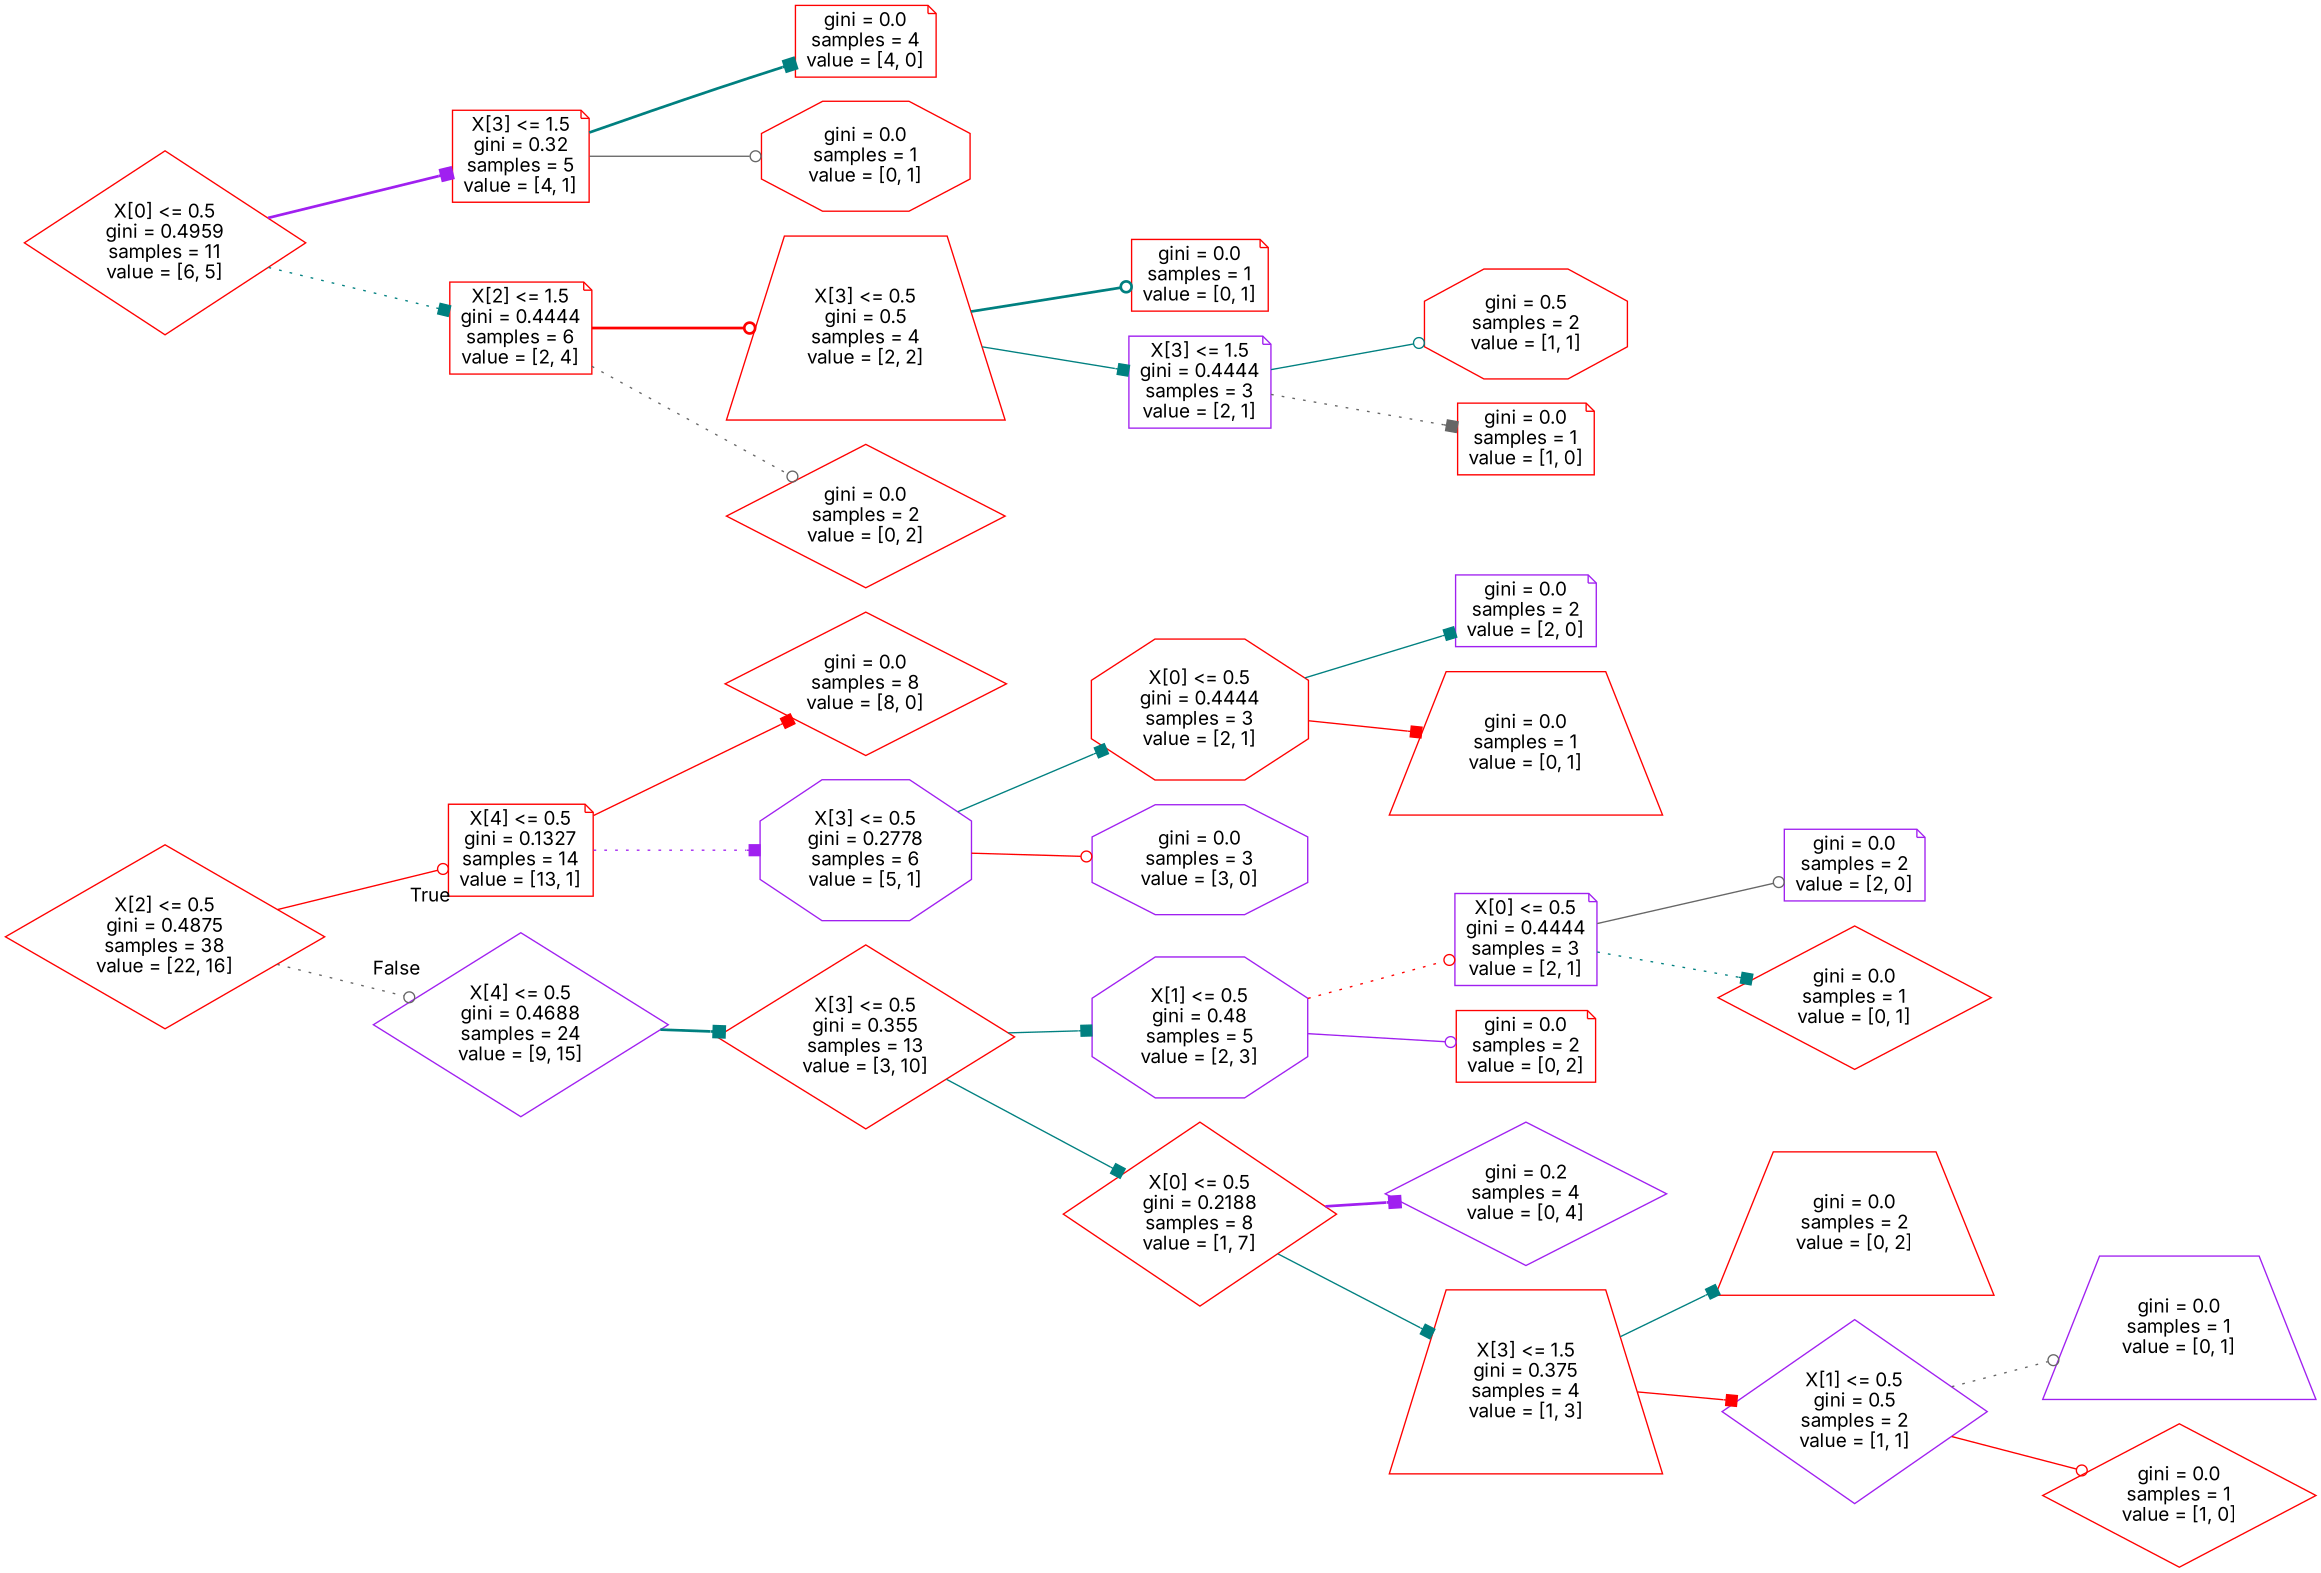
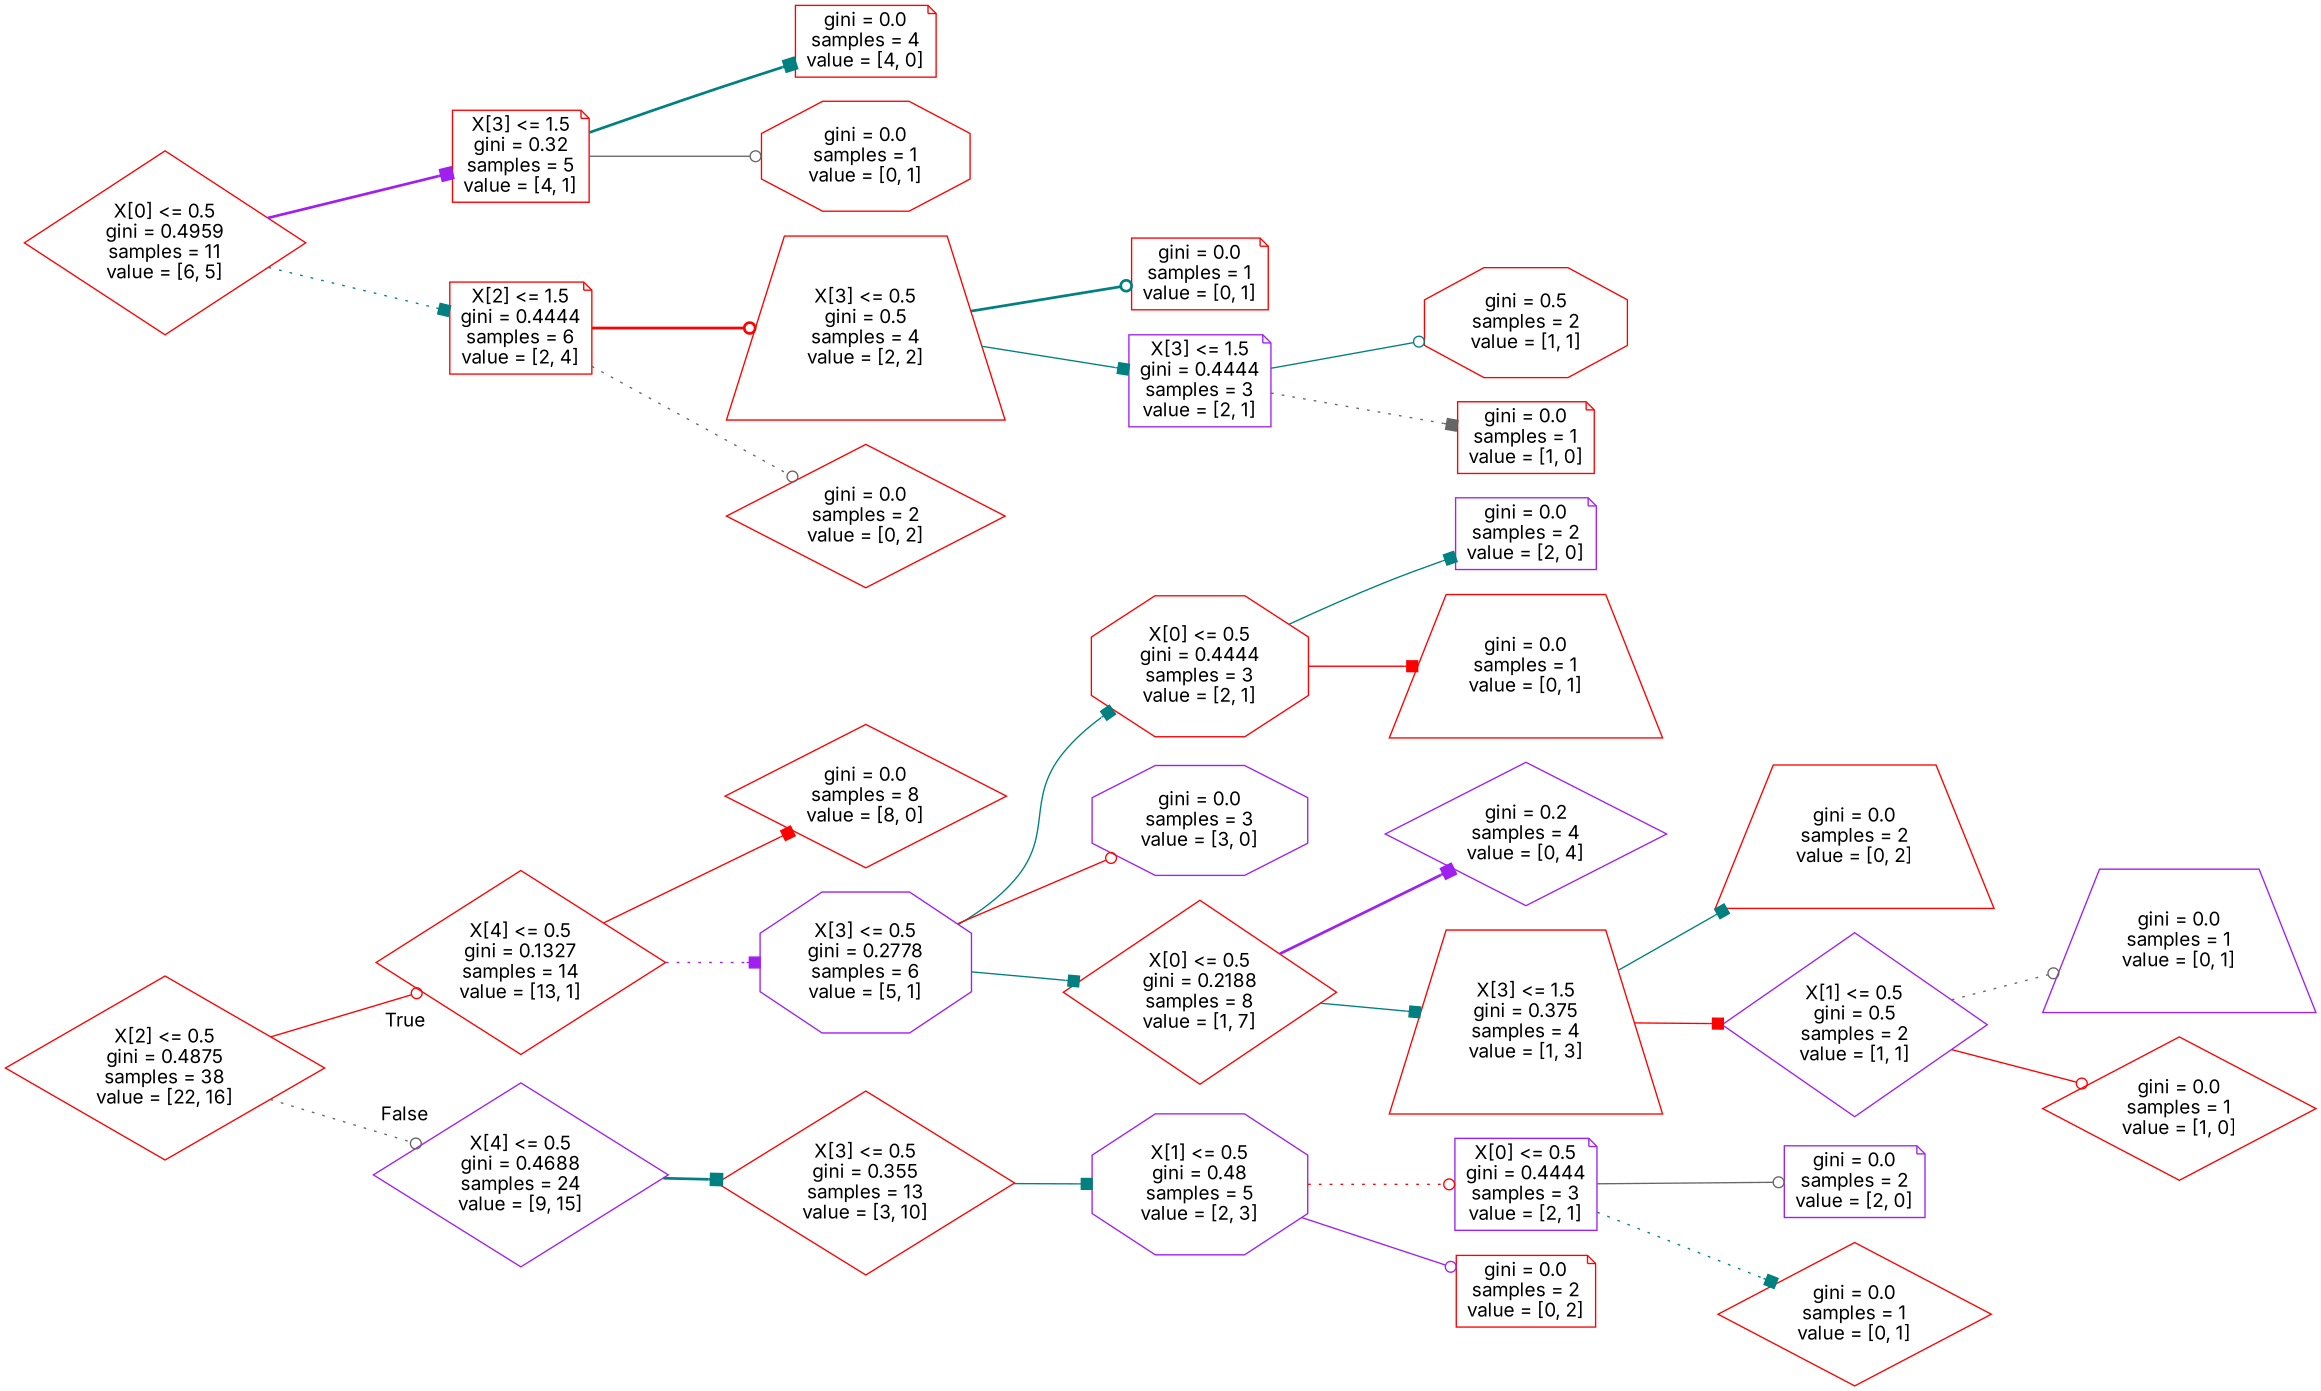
(521, 850) -> (521, 963)
(1029, 1123) -> (1018, 976)
